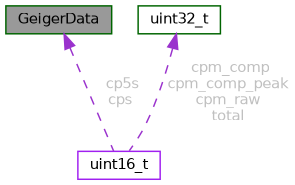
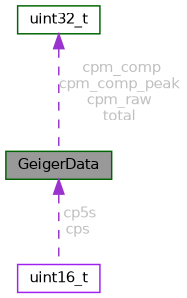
(156, 102) -> (59, 100)
